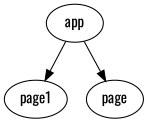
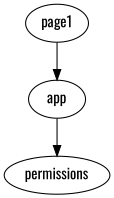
(58, 56) -> (57, 56)
(115, 99) -> (57, 175)
